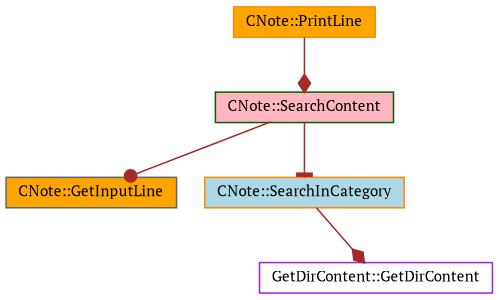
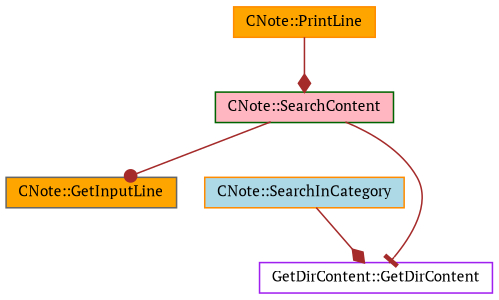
(304, 146) -> (416, 176)
